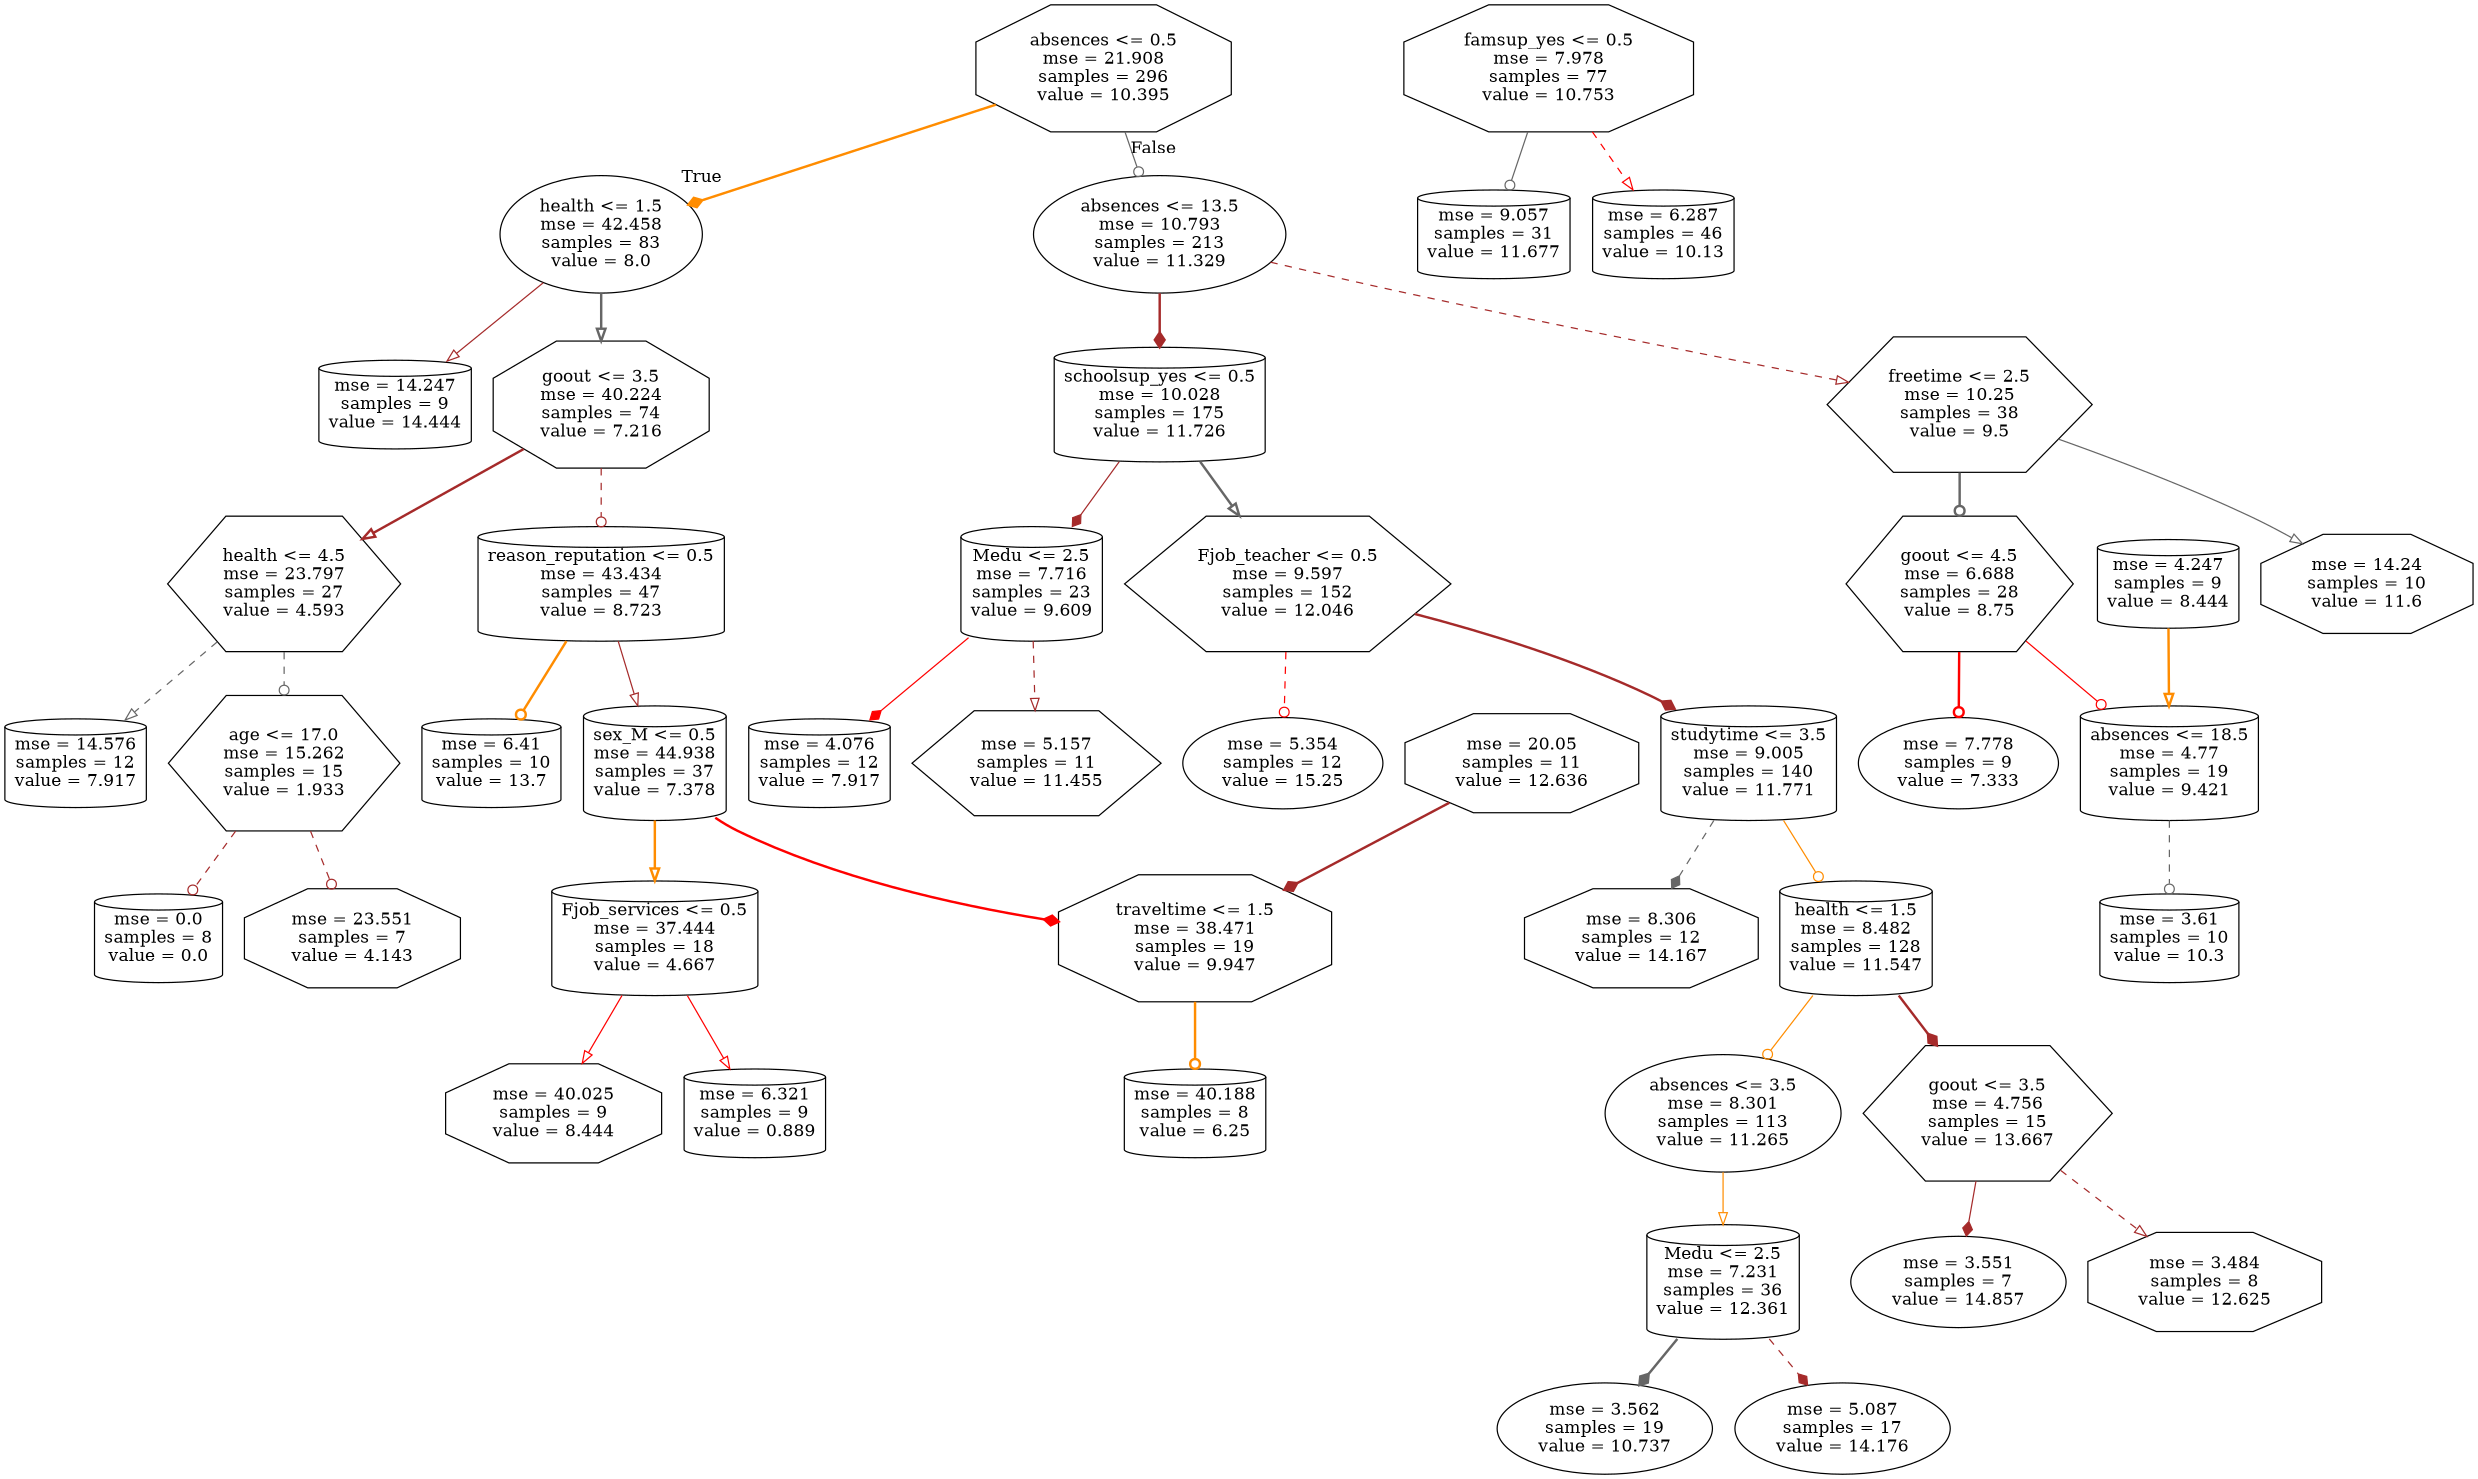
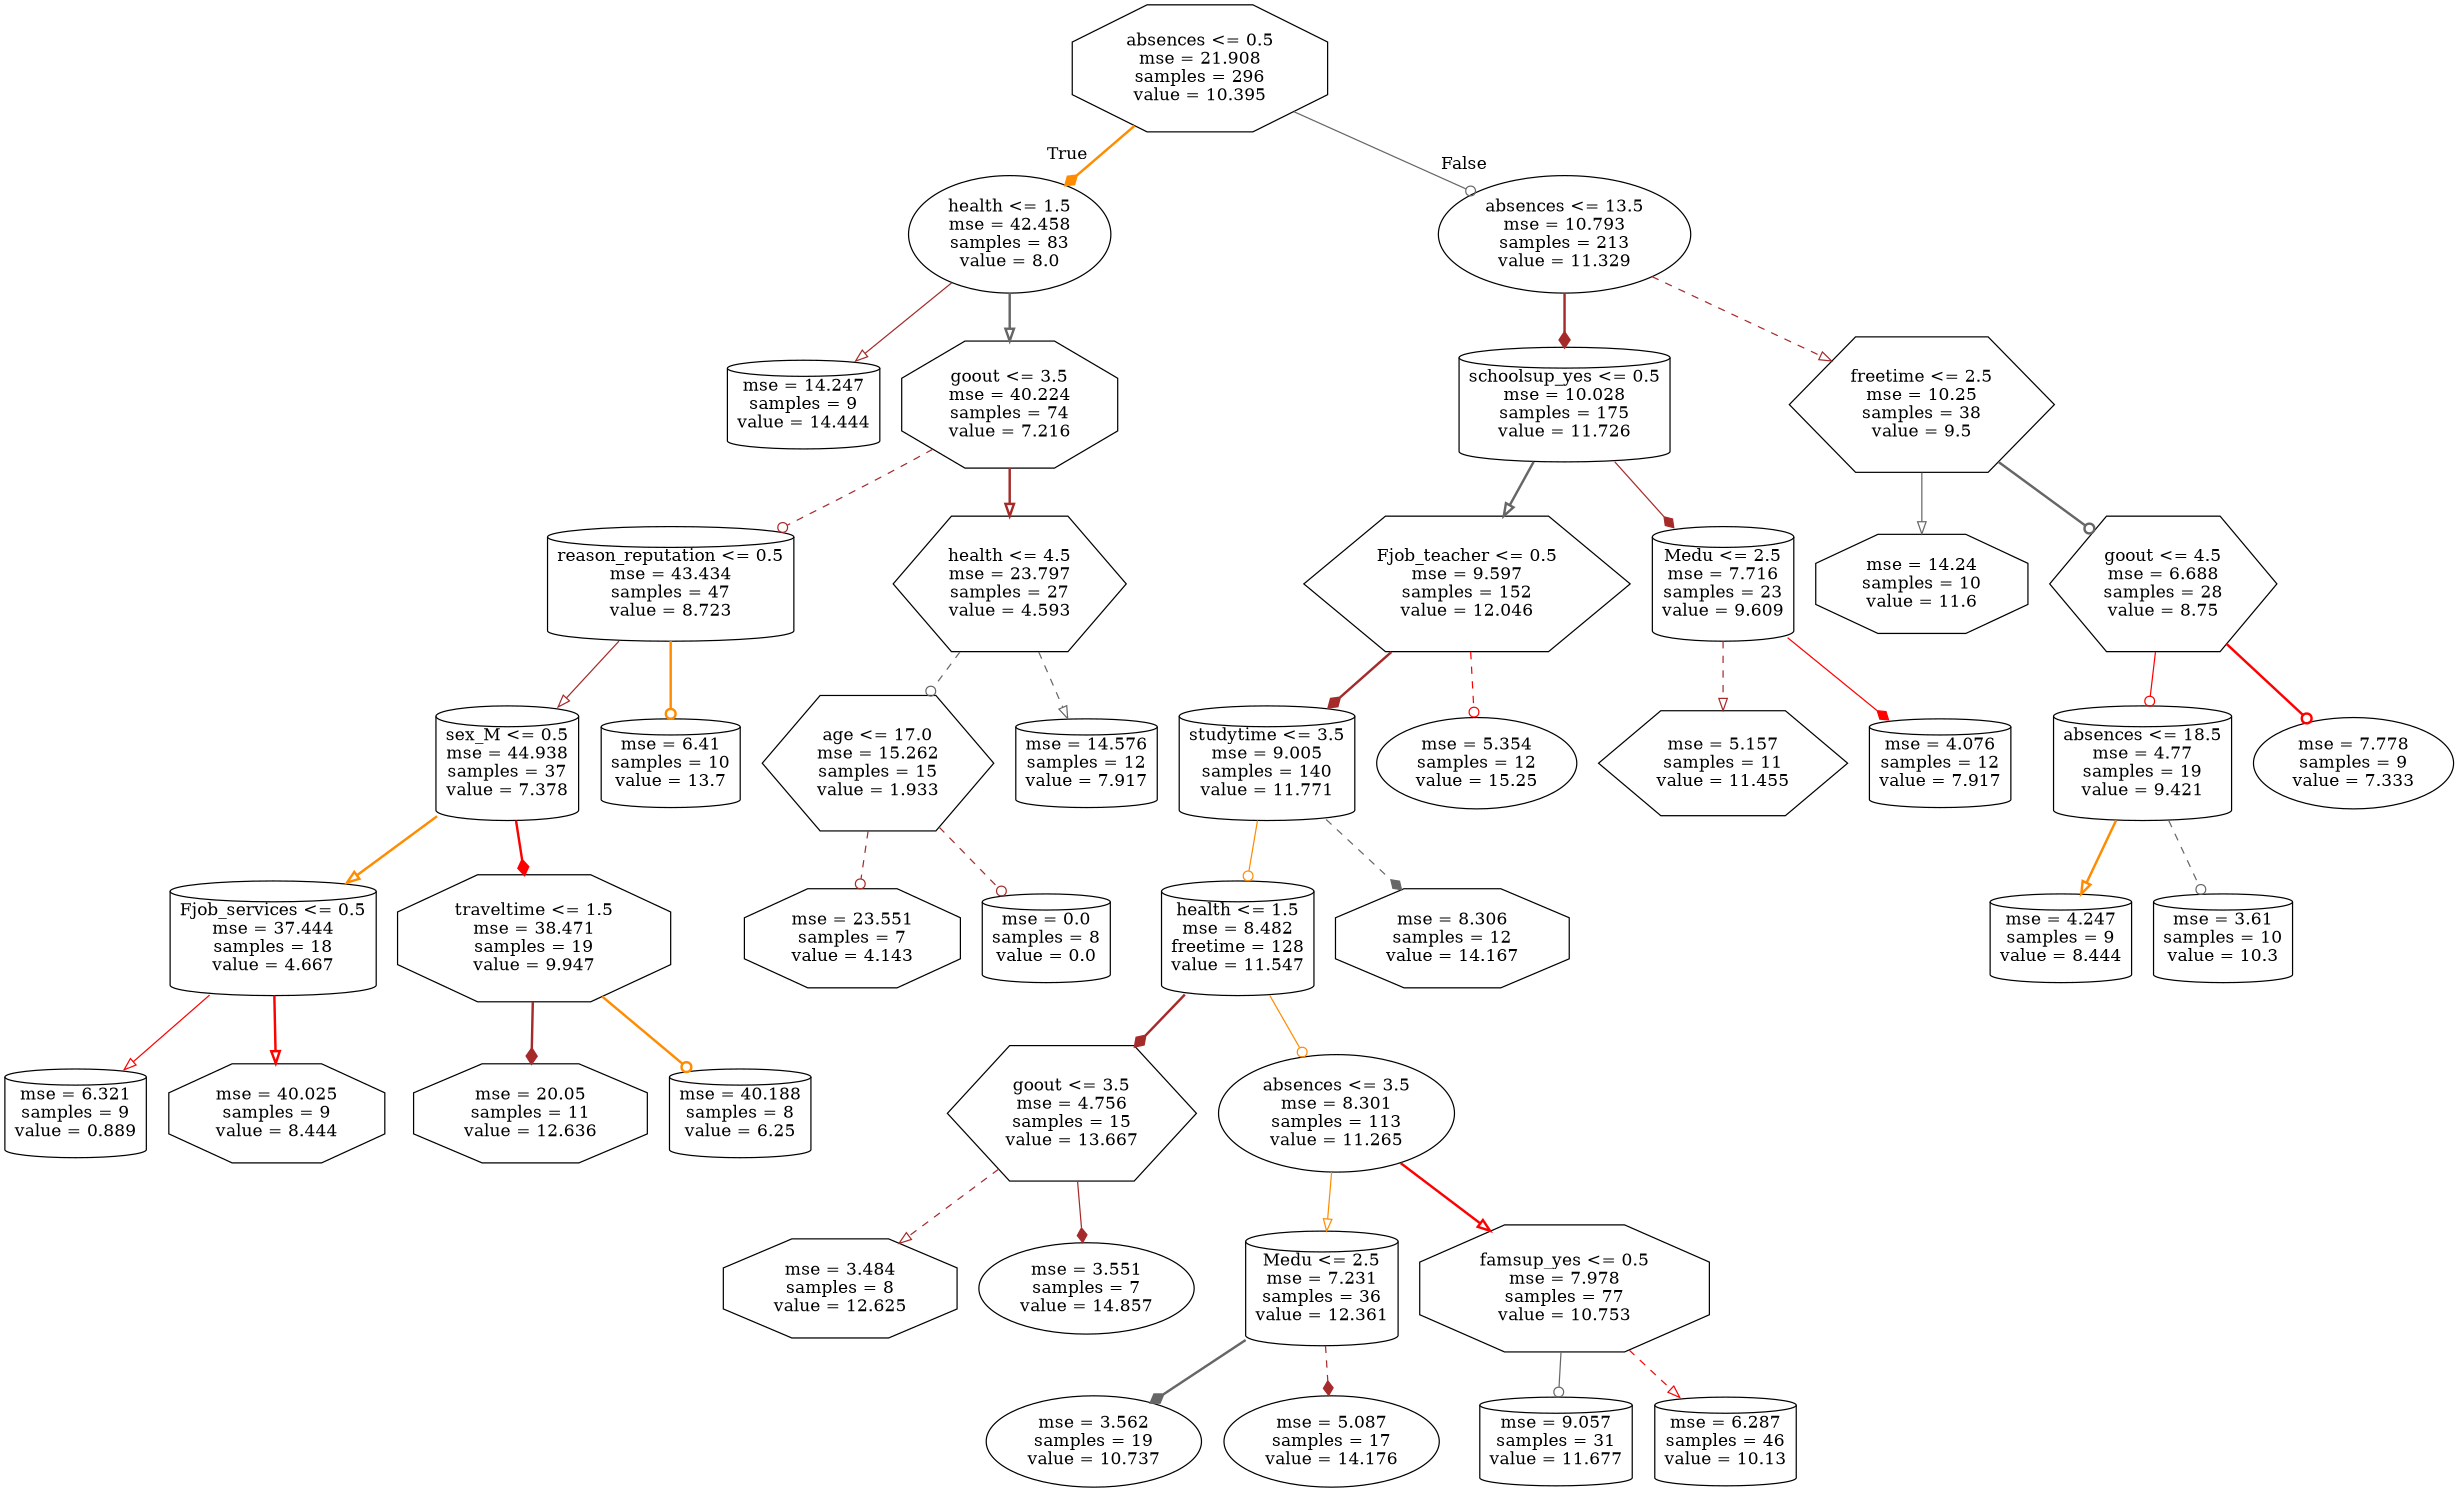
(2169, 661) -> (2101, 852)
(1373, 843) -> (532, 1025)
(1856, 938) -> (1238, 938)
(605, 1024) -> (275, 1023)
none -> (1440, 1193)
